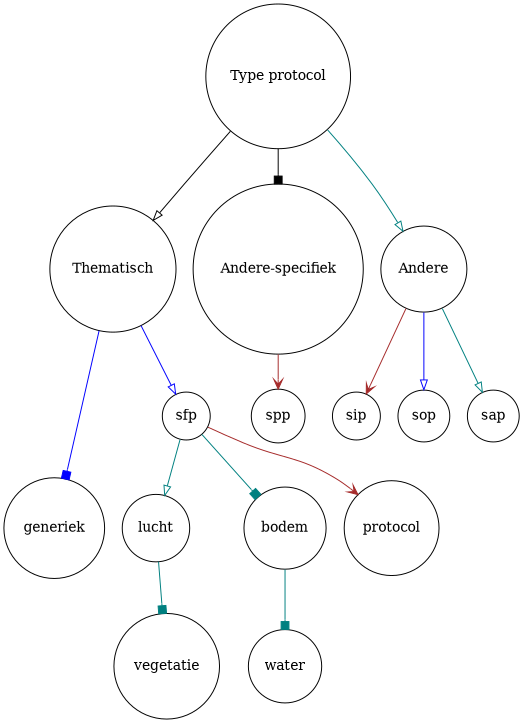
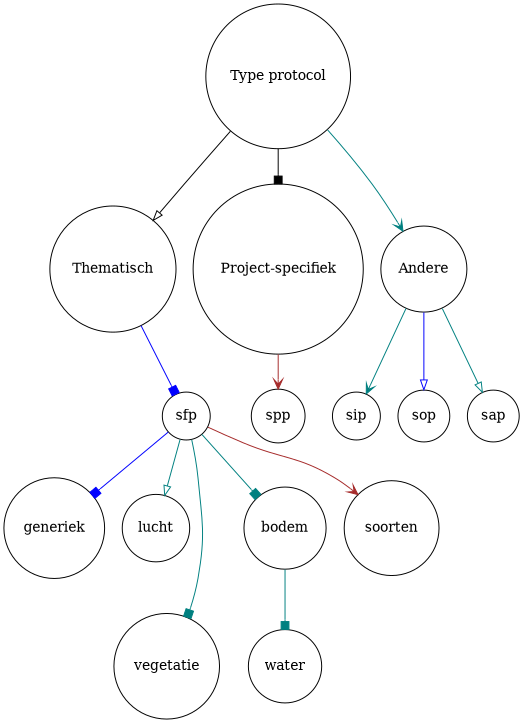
(365, 175) -> (365, 175)
(278, 269) -> (278, 269)
(388, 347) -> (388, 347)
(156, 355) -> (156, 355)
(83, 400) -> (134, 460)
(392, 528) -> (392, 528)
(160, 583) -> (202, 524)
